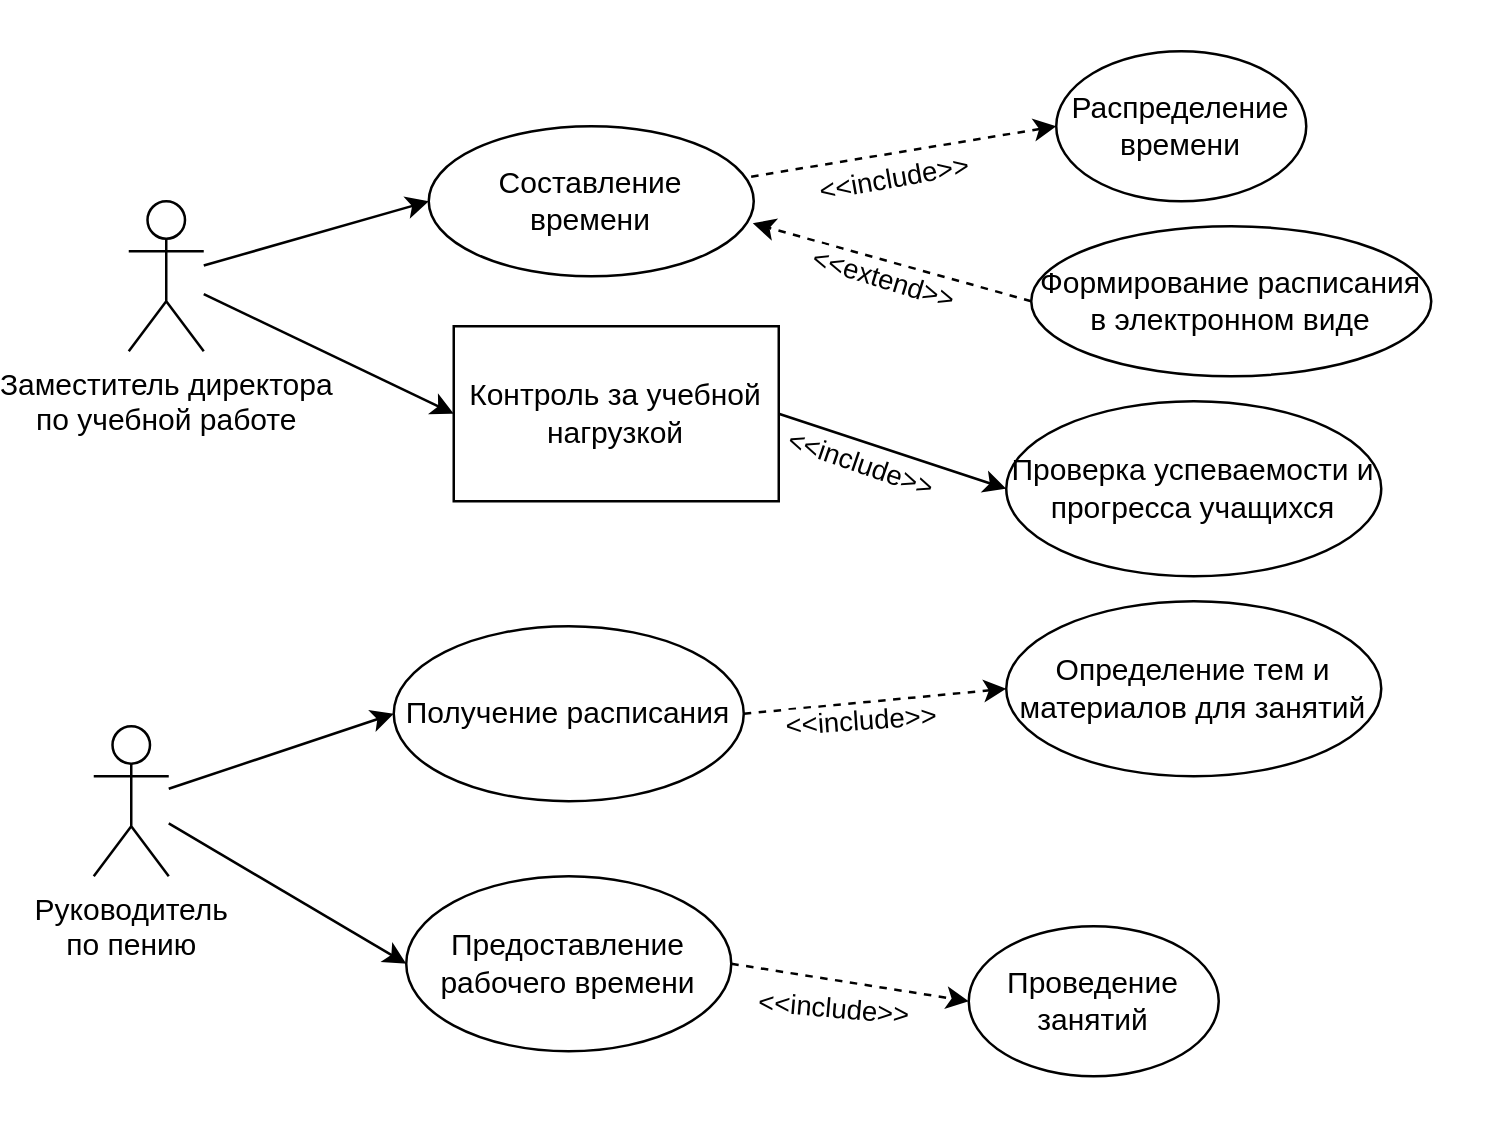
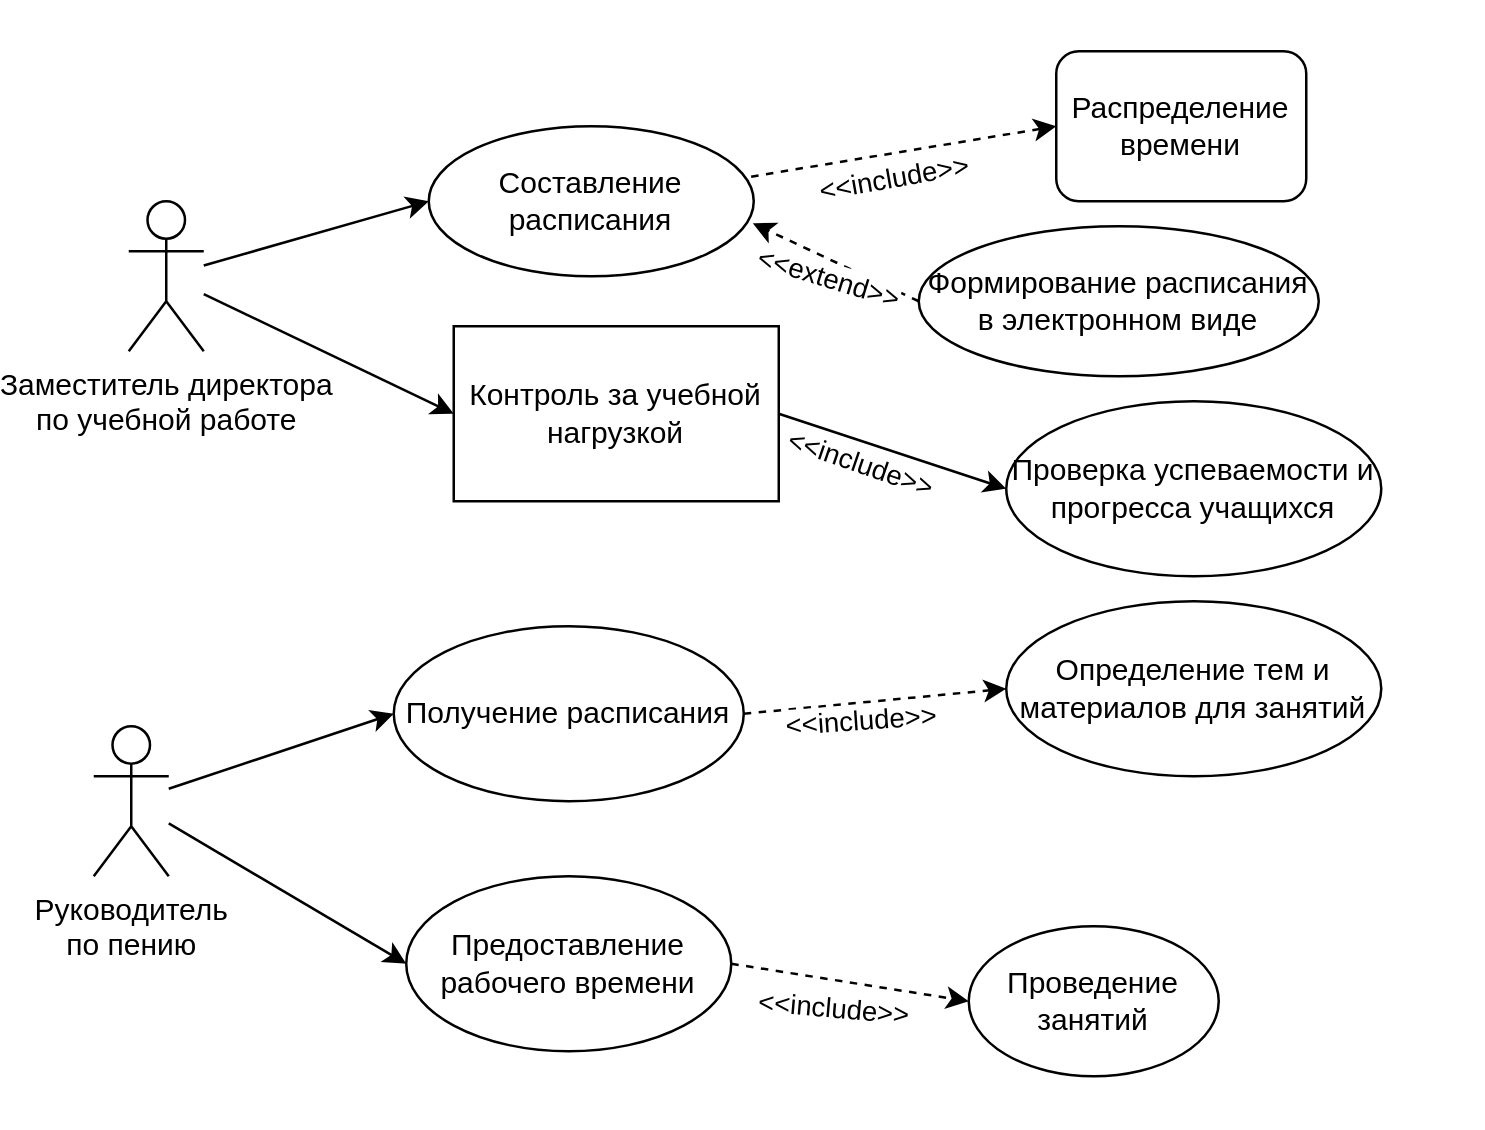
(1181, 126) -> (1181, 126)
(591, 201) -> (591, 201)
(1231, 301) -> (1119, 301)
